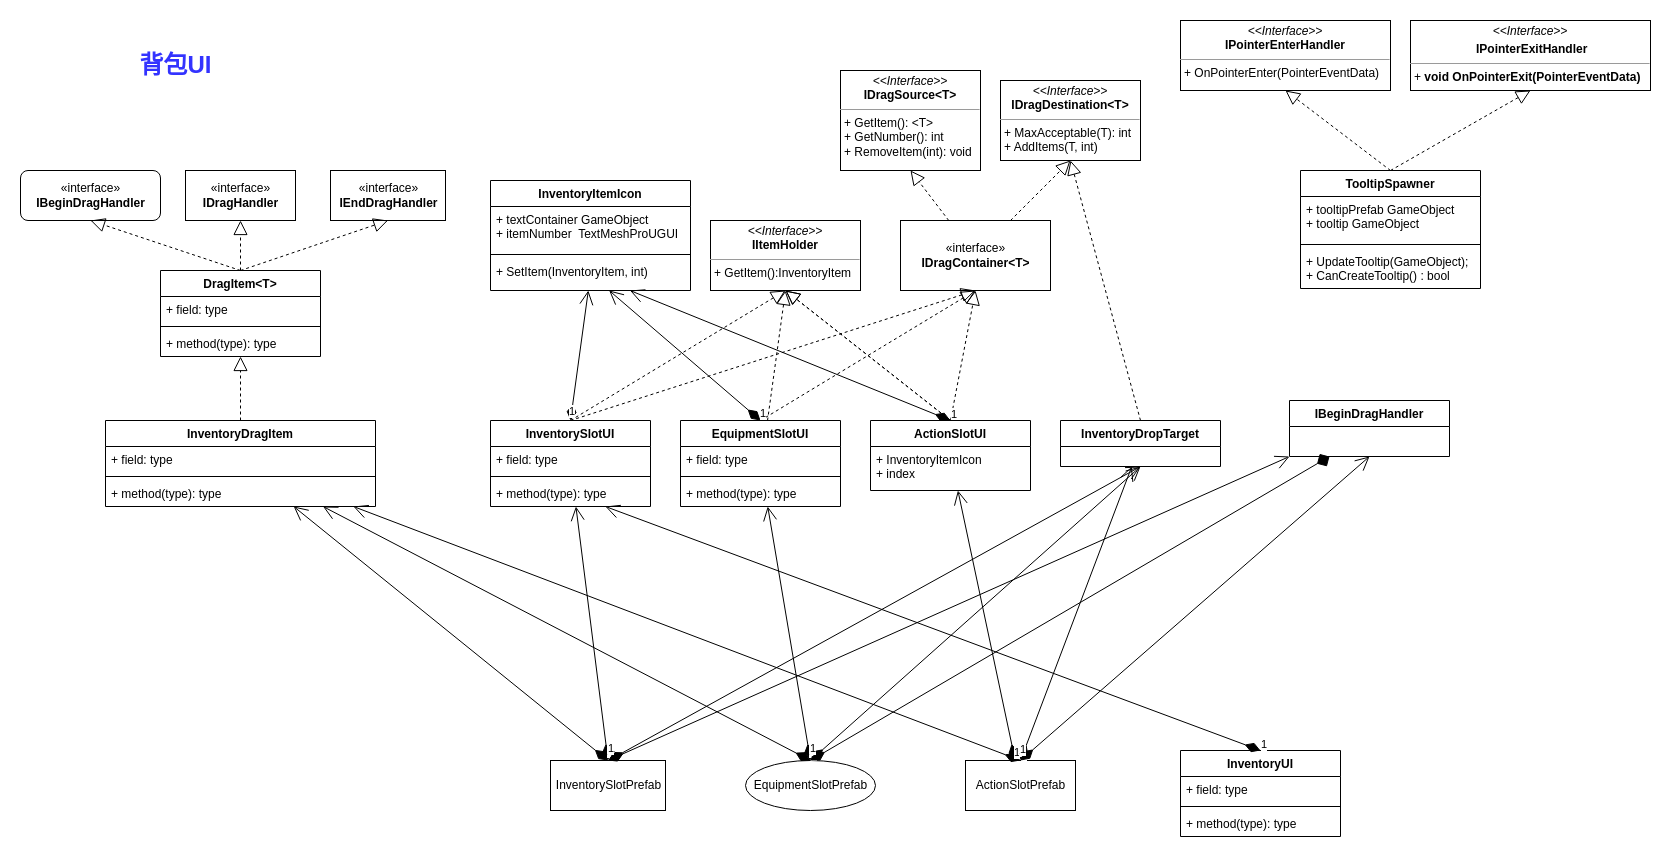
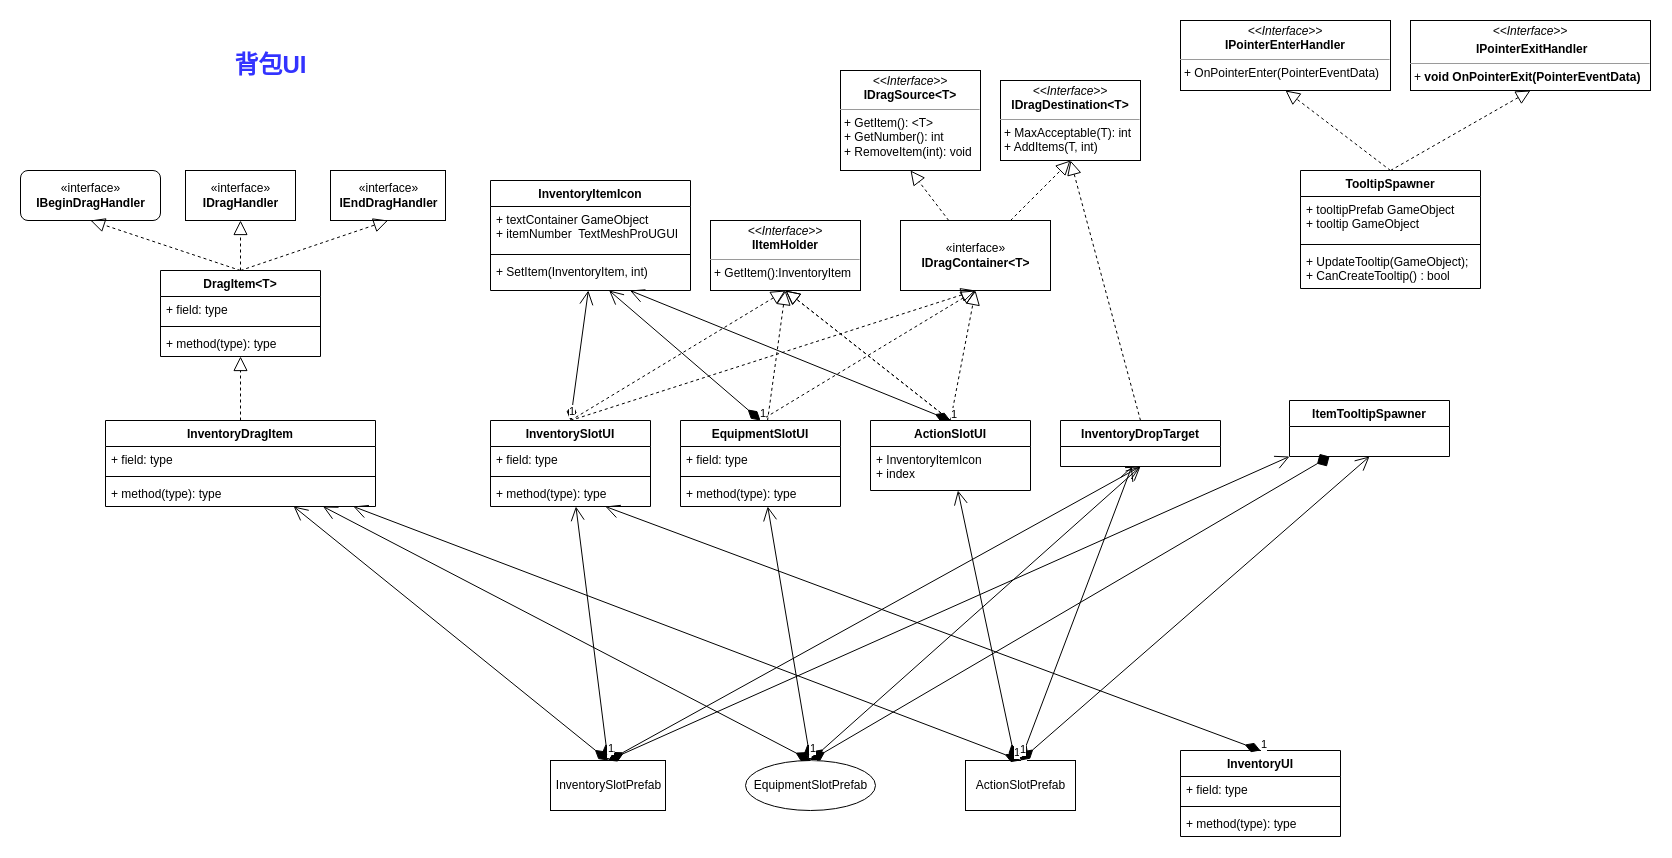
(176, 66) -> (271, 66)
(1369, 414) -> (1369, 414)
